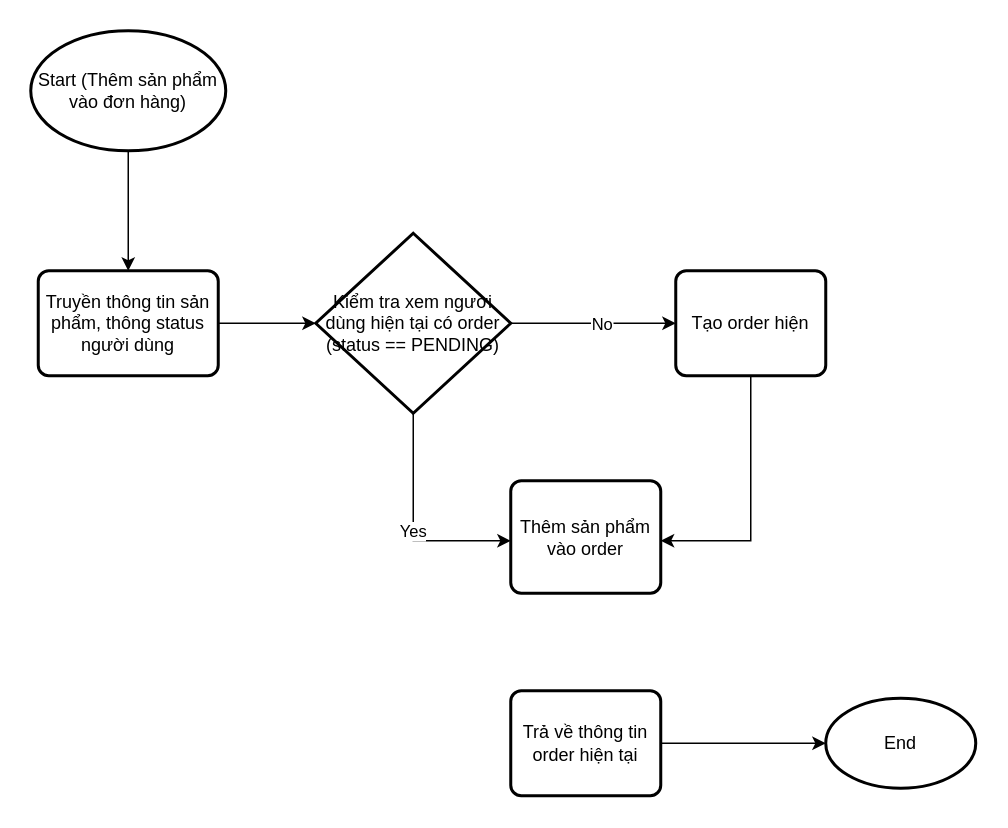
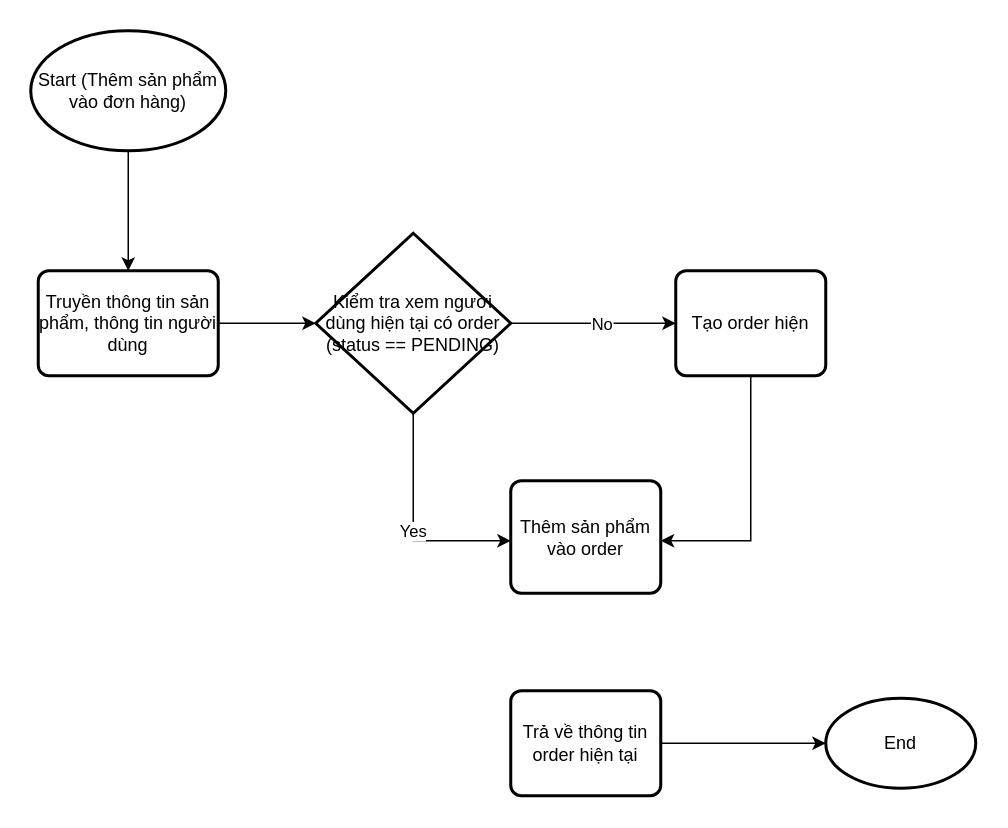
(128, 323) -> (128, 323)
